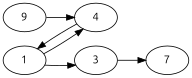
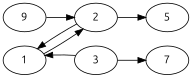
(96, 17) -> (96, 17)
none -> (167, 17)
(56, 66) -> (64, 55)
